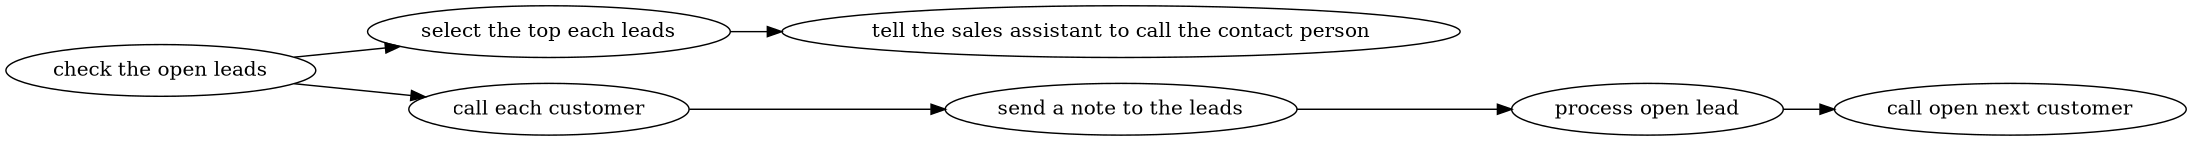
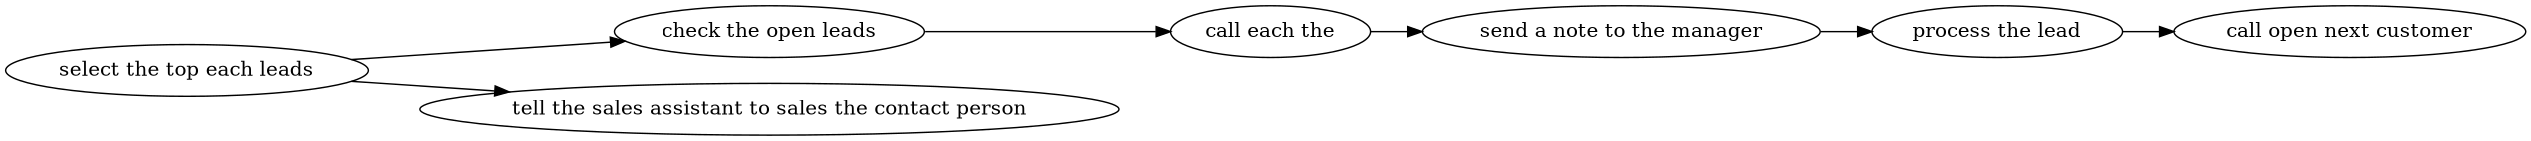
(1121, 32) -> (769, 109)
(340, 53) -> (481, 51)
(549, 109) -> (1271, 32)
(1121, 109) -> (1621, 32)
(1648, 109) -> (1997, 32)
